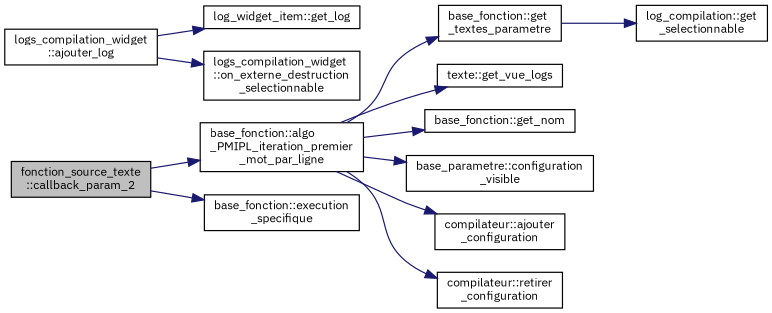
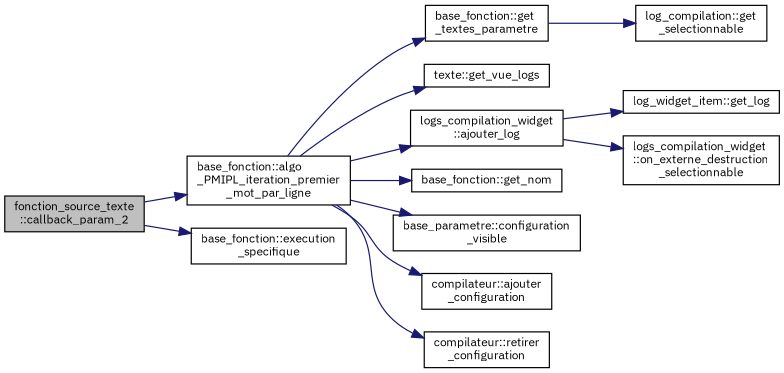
none -> (375, 155)
